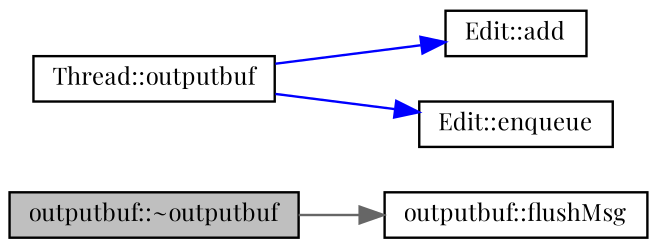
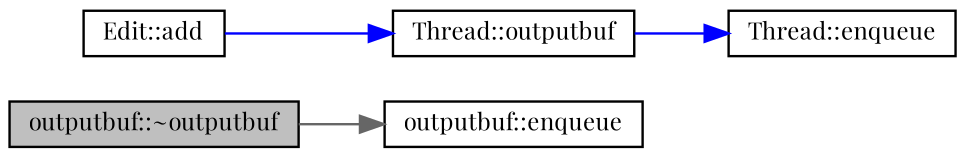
(348, 54) -> (297, 33)
(516, 124) -> (842, 33)
(516, 215) -> (514, 124)
